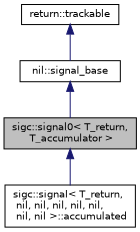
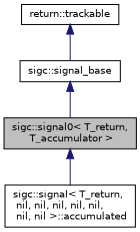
(70, 71) -> (70, 71)
